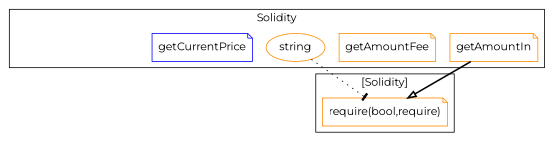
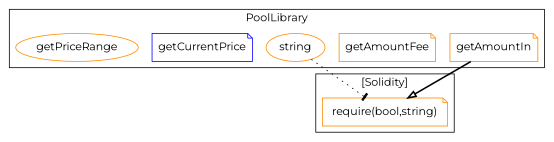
(277, 18) -> (277, 18)
none -> (77, 47)
(385, 112) -> (385, 112)
